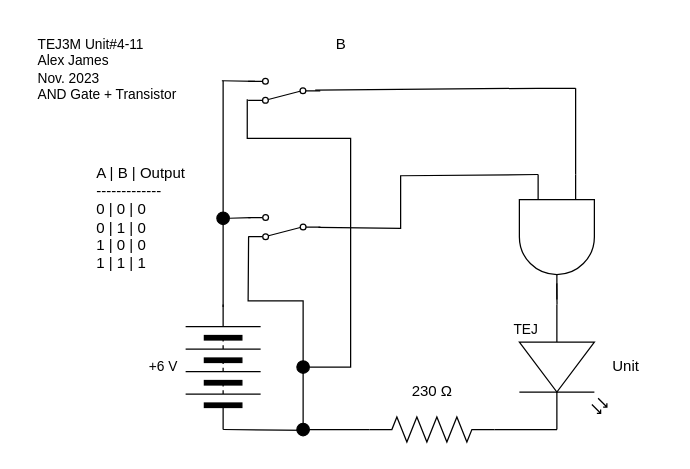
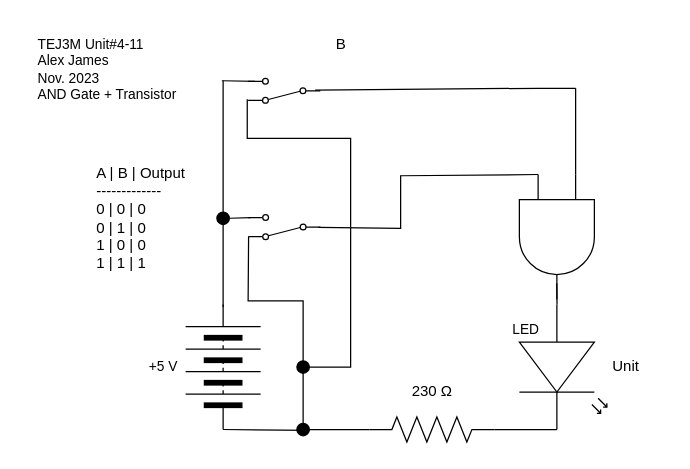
(526, 329) -> (526, 329)
(164, 367) -> (164, 367)
